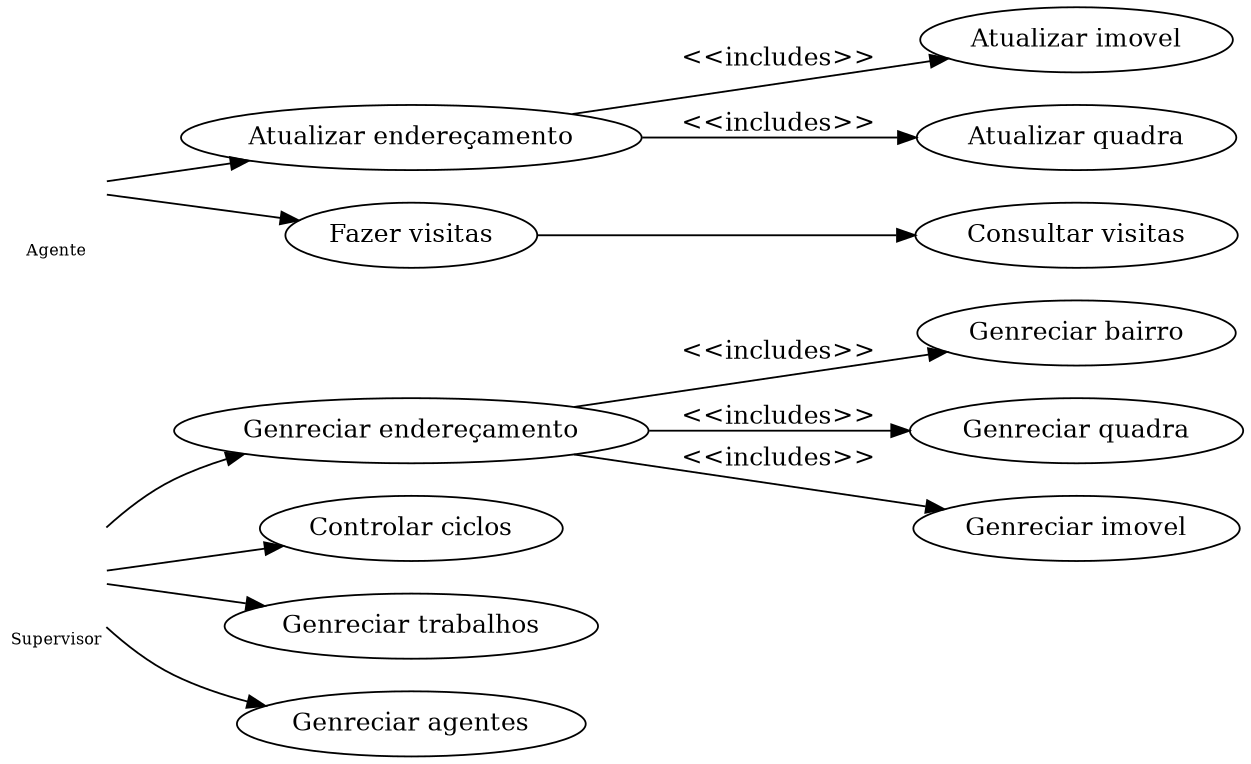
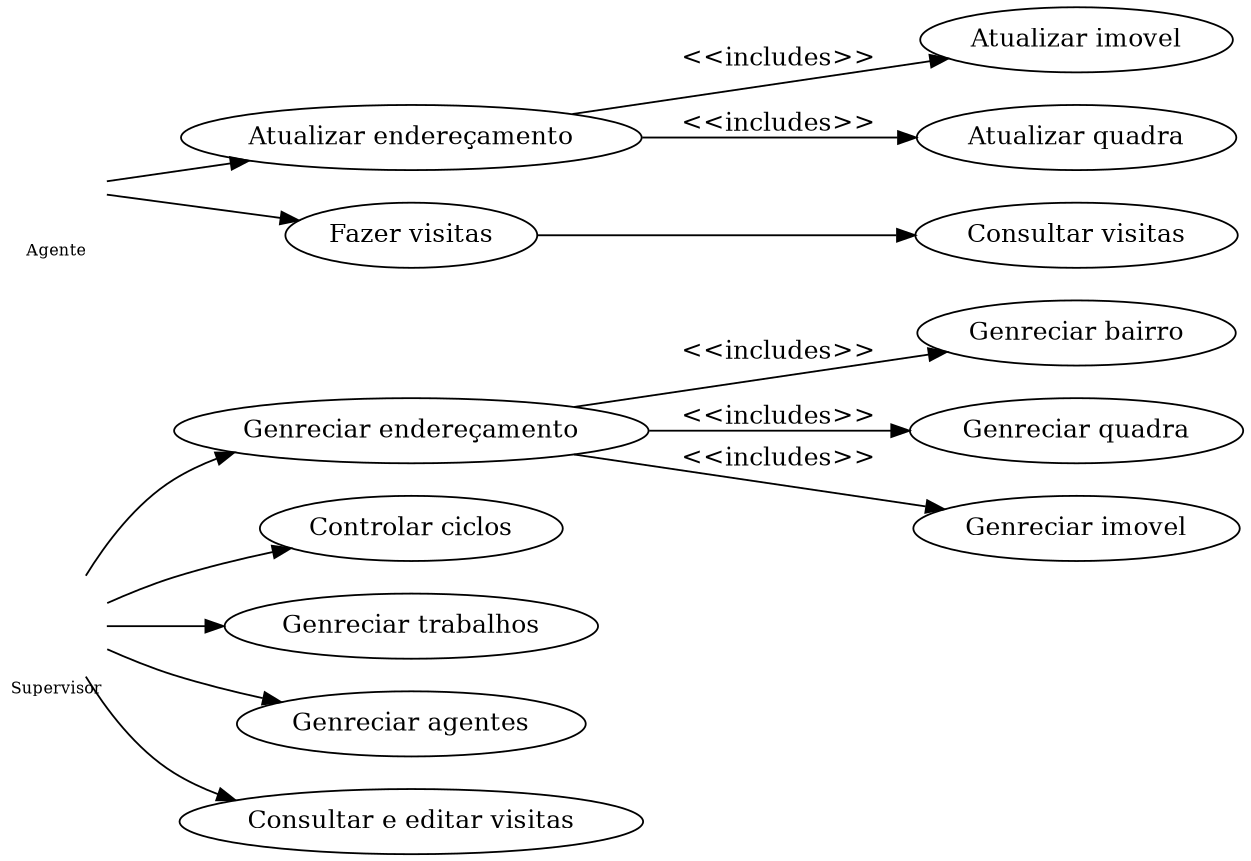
none -> (411, 822)
